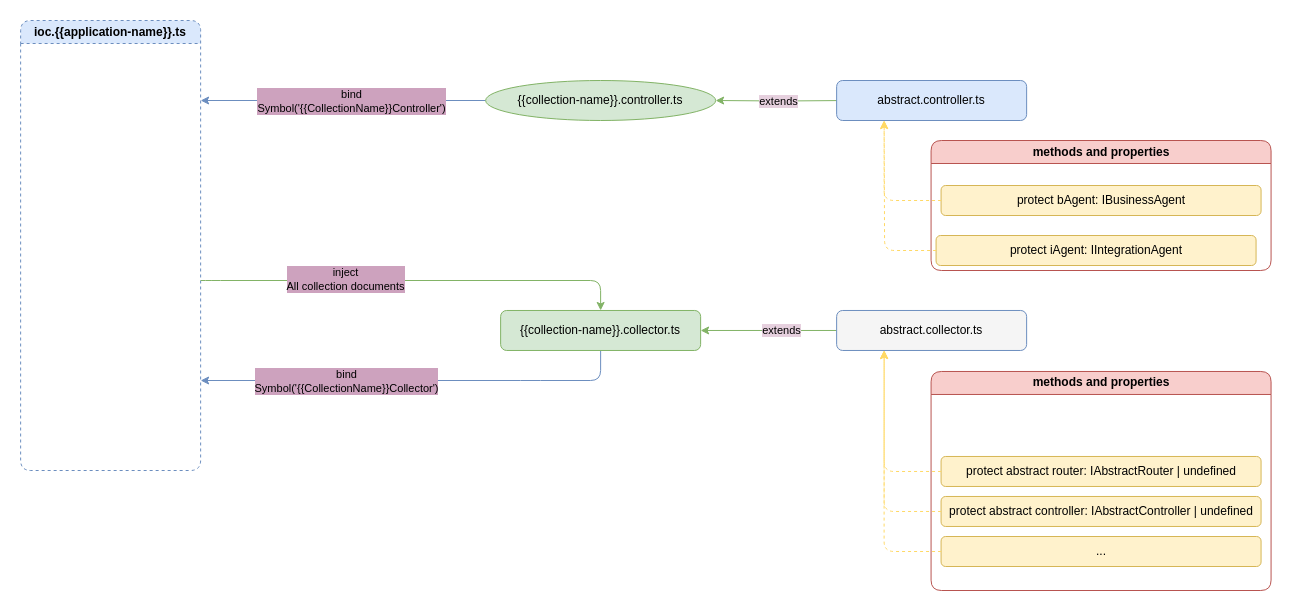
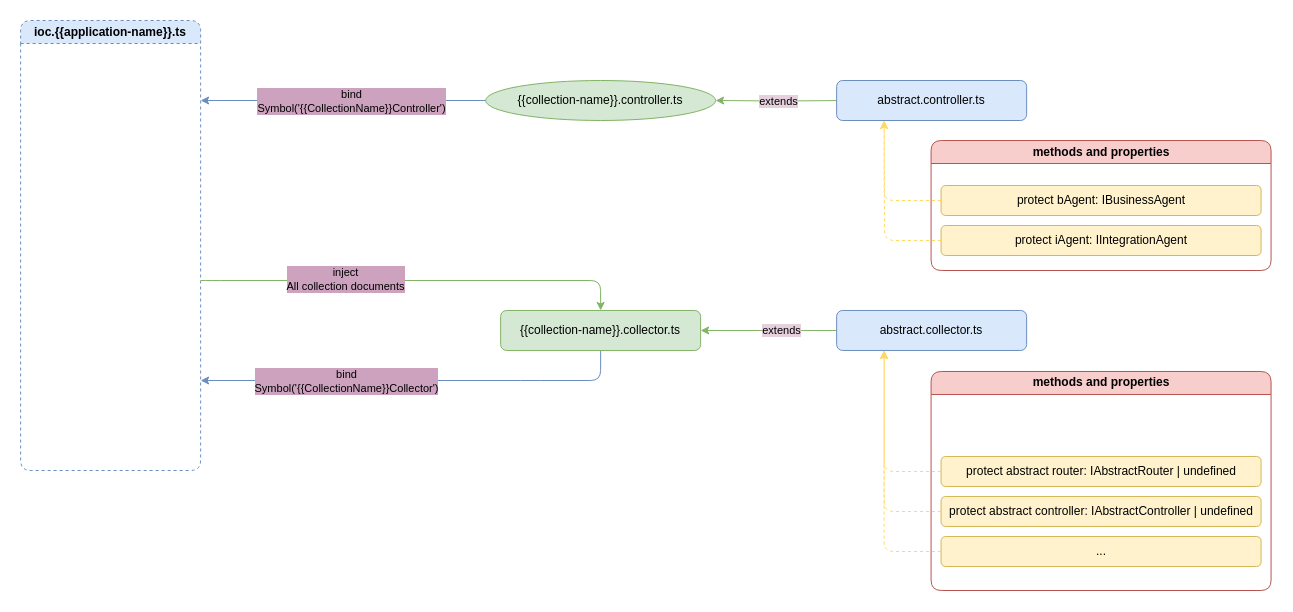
(1096, 251) -> (1101, 241)
(932, 330) -> (932, 330)
